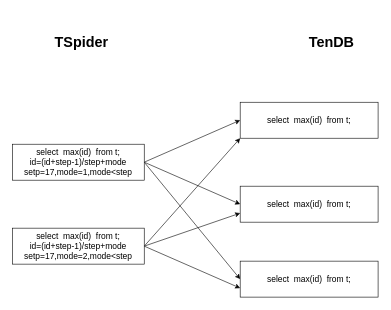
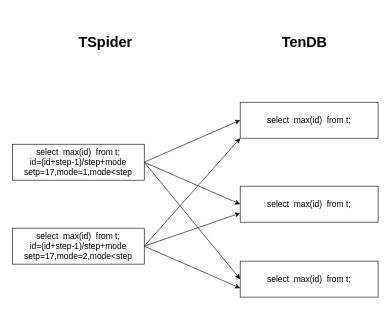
(81, 42) -> (105, 42)
(332, 42) -> (305, 42)
